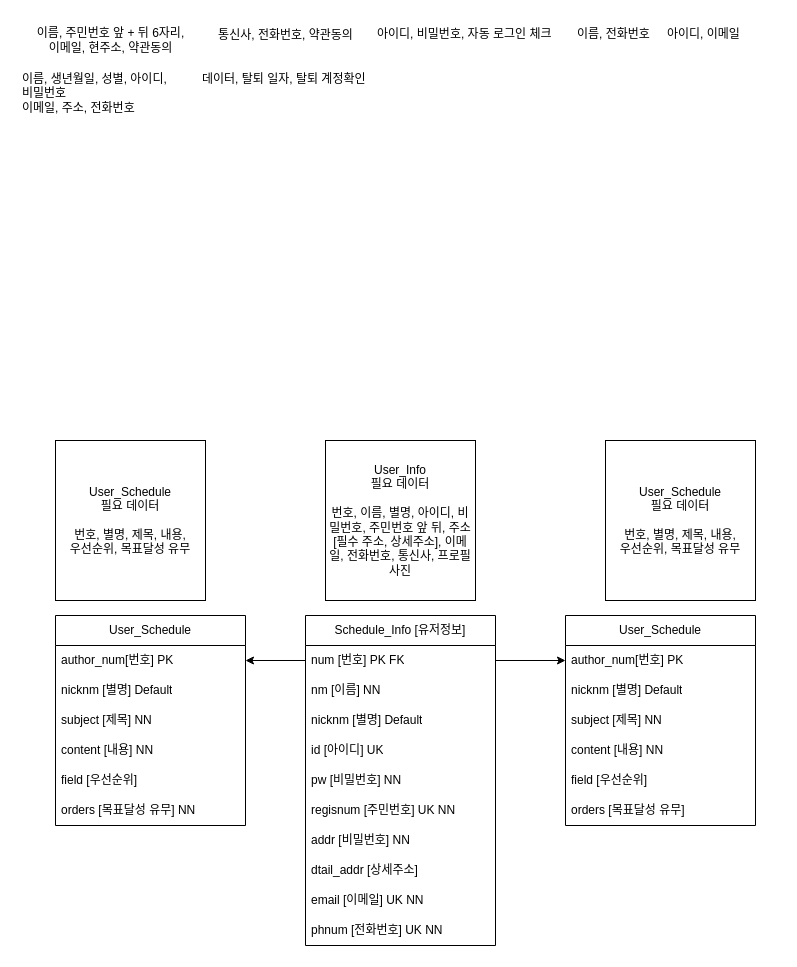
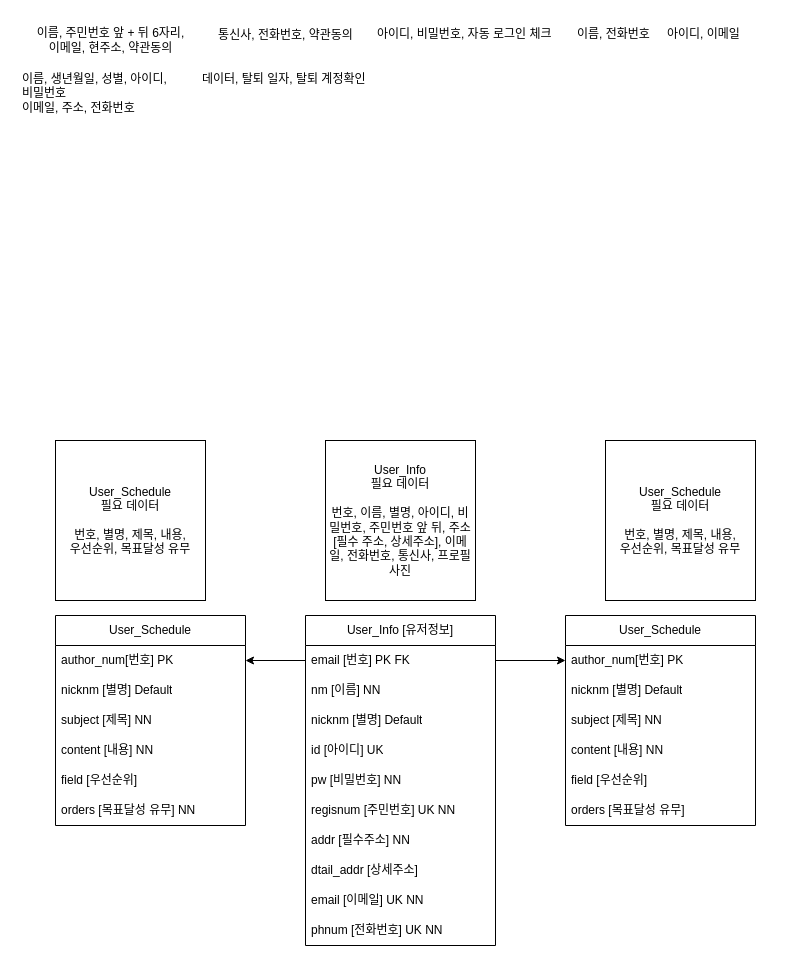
(401, 631) -> (401, 631)
(359, 661) -> (363, 661)
(366, 841) -> (366, 841)
